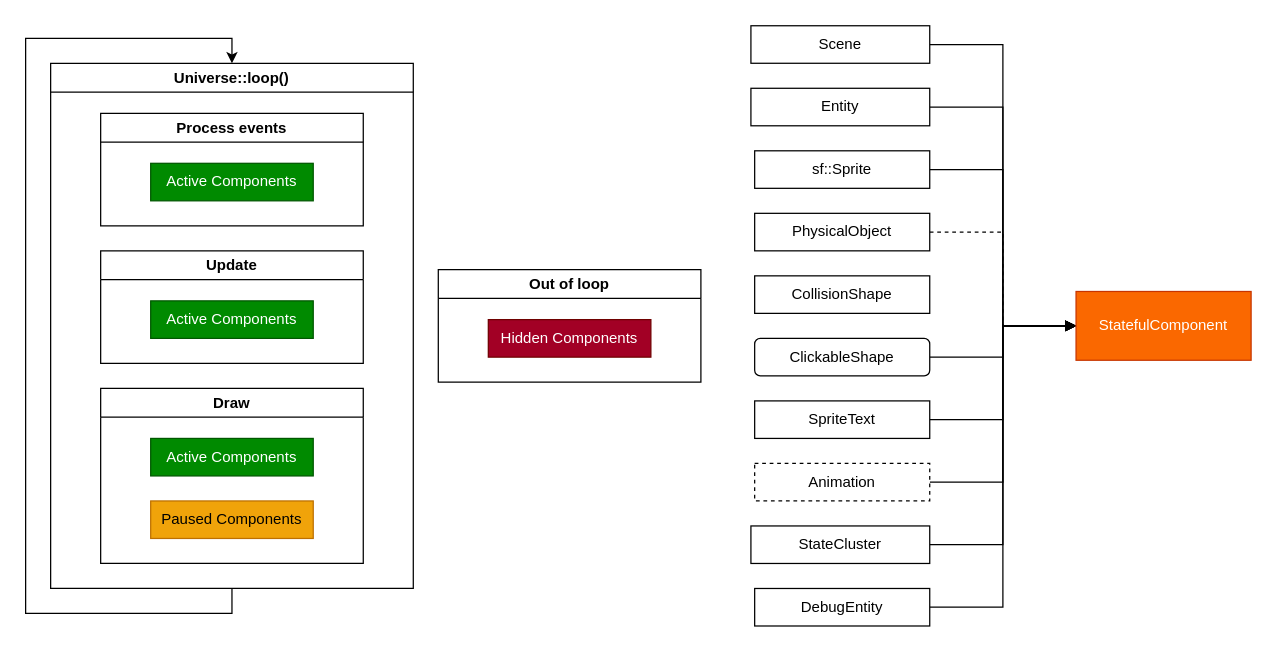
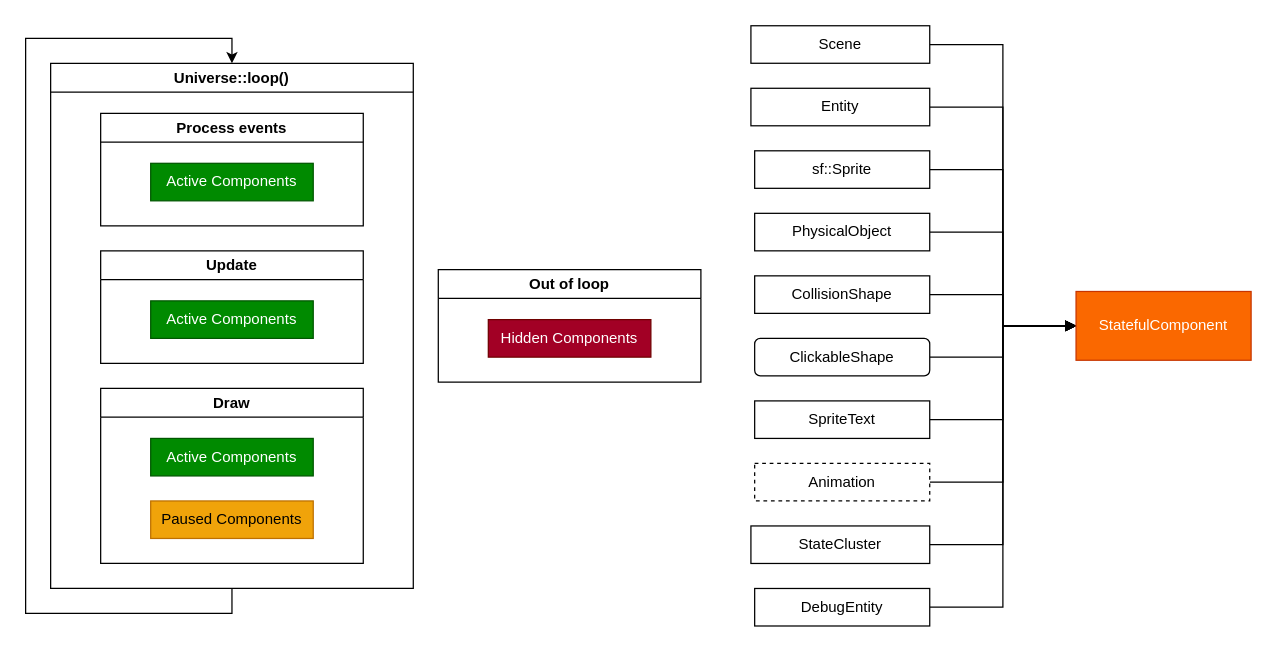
(965, 232) -> (965, 232)
none -> (964, 294)
